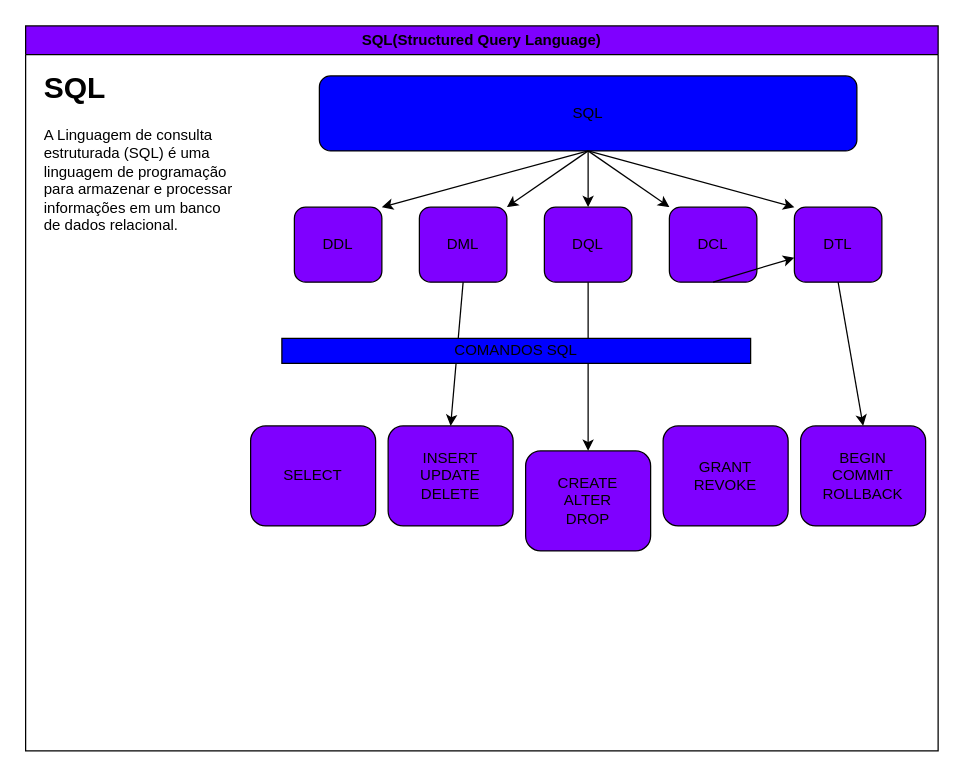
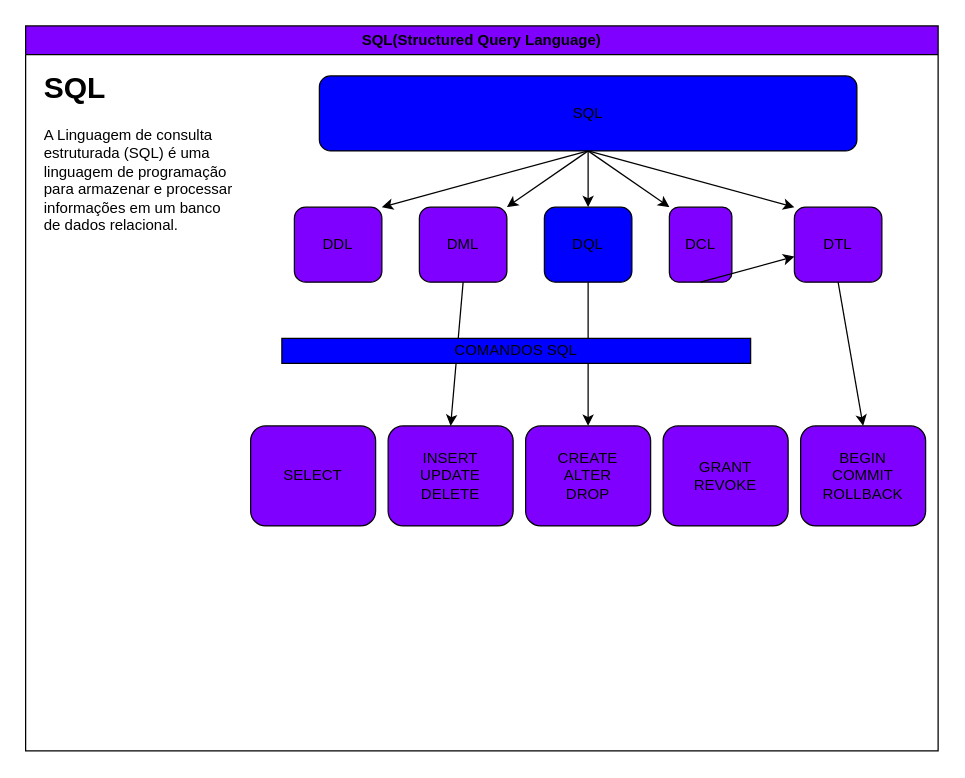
(588, 244) -> (588, 244)
(713, 244) -> (701, 244)
(588, 501) -> (588, 476)
